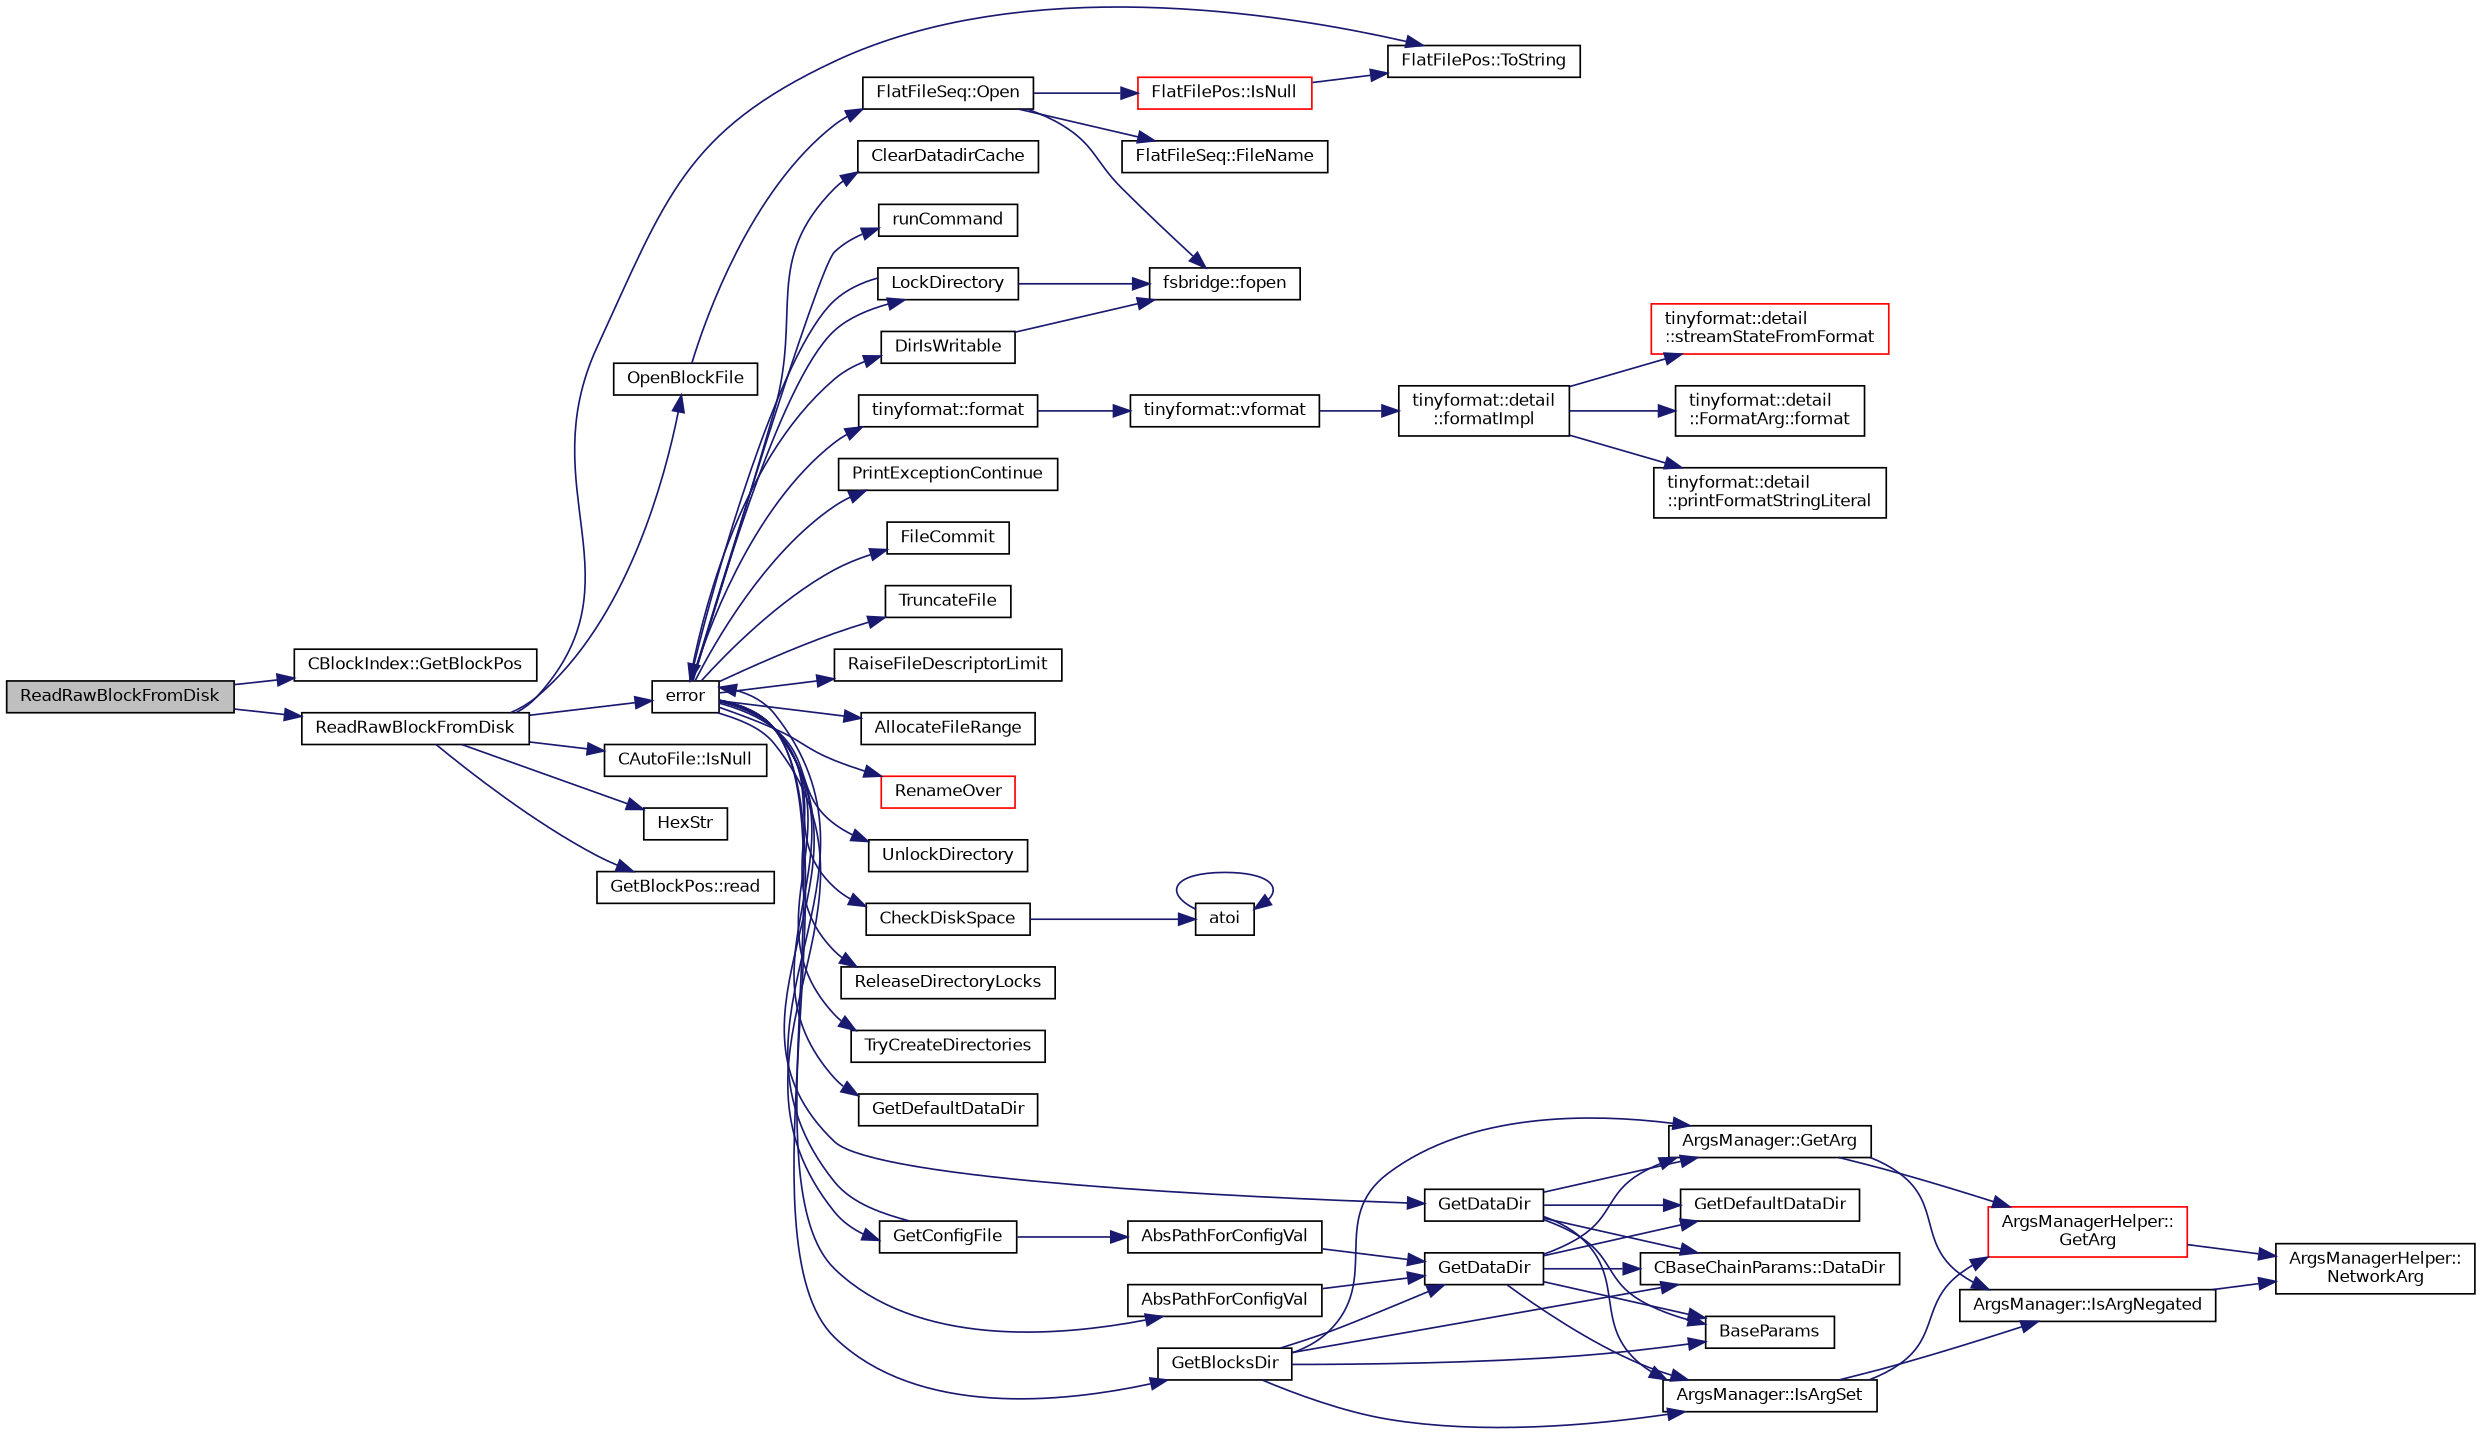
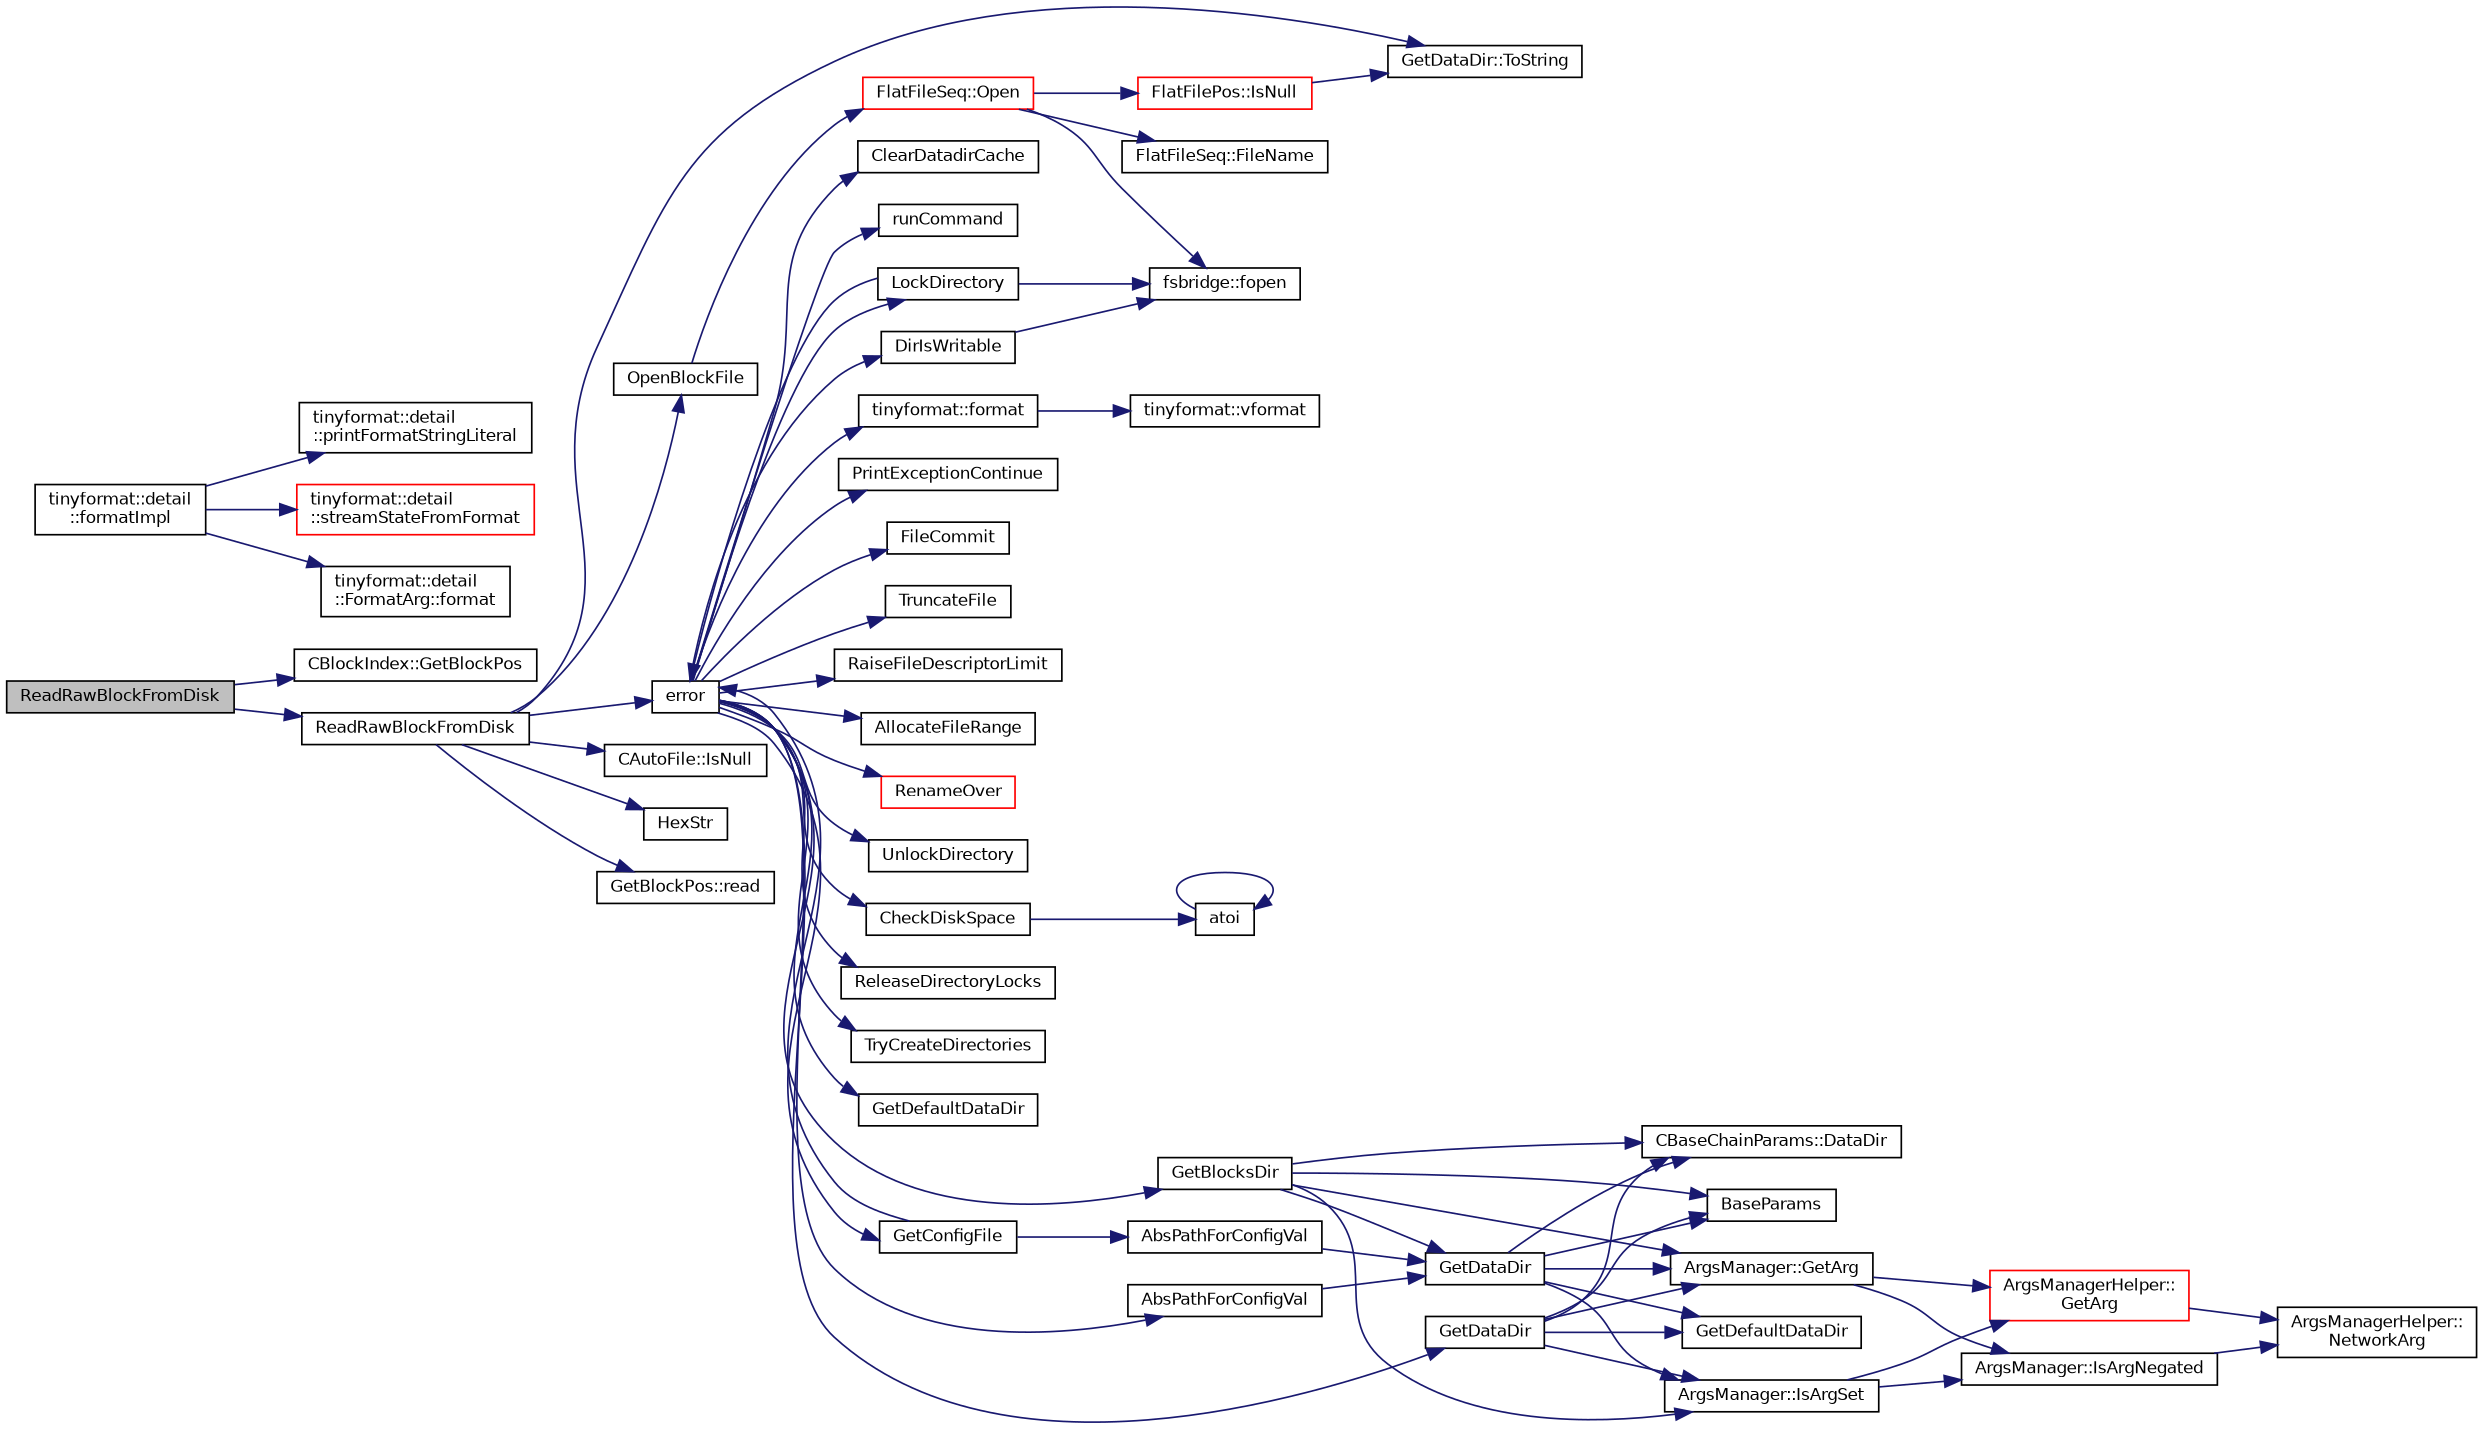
(1484, 61) -> (1485, 61)
(948, 93) -> (948, 93)
(1351, 411) -> none
